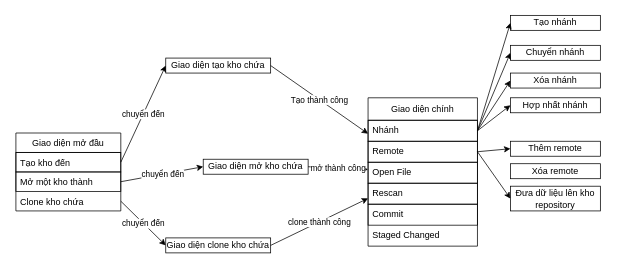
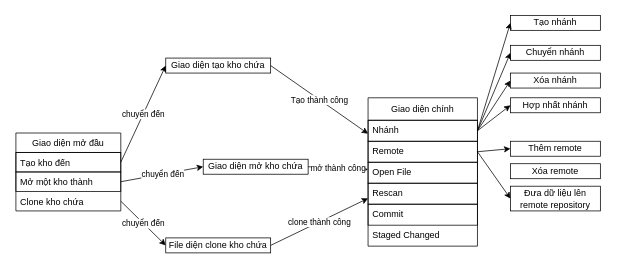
(555, 199) -> (555, 199)
(218, 246) -> (218, 246)
